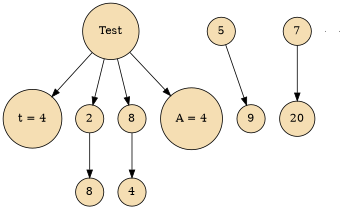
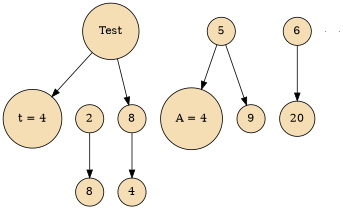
(297, 31) -> (297, 31)
(148, 71) -> (211, 63)
(100, 78) -> none
